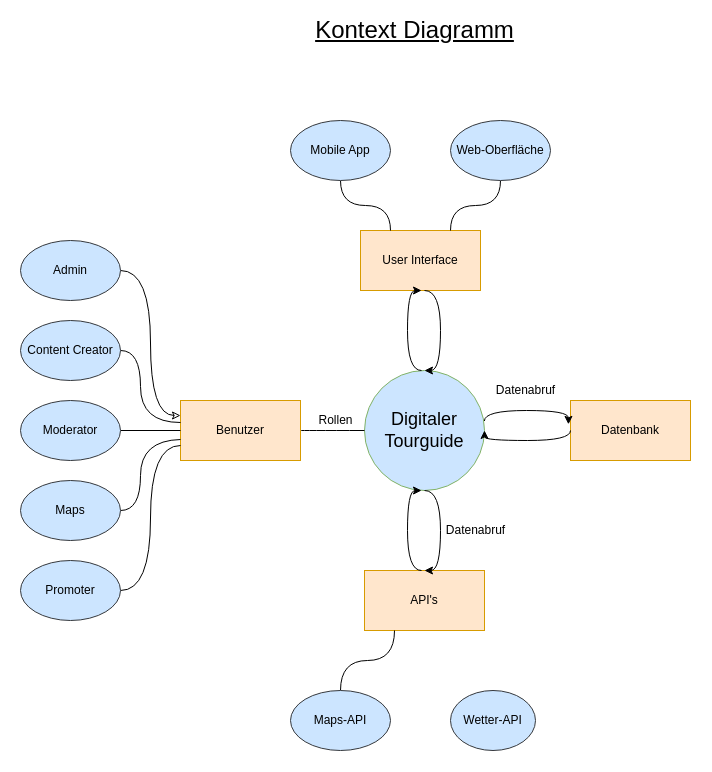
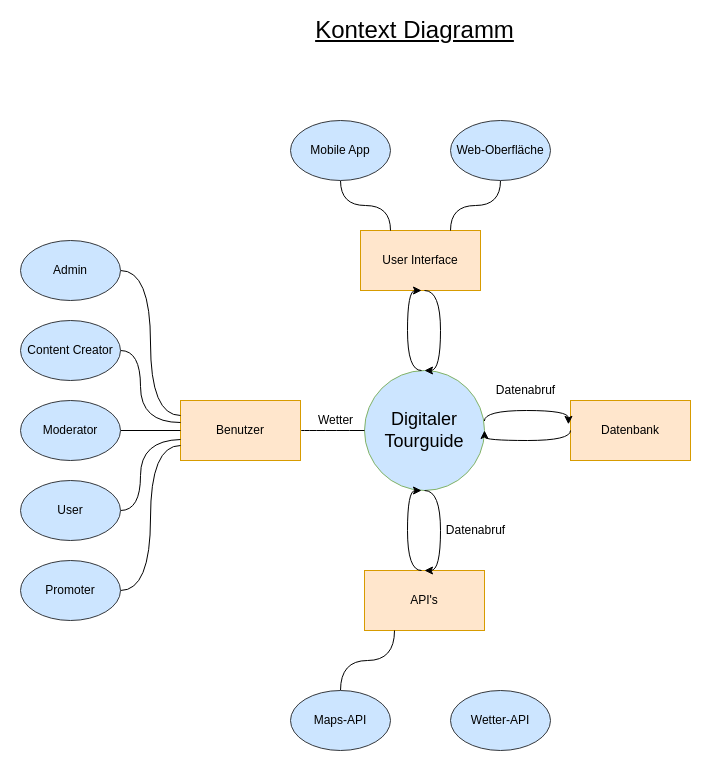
(157, 399) -> (159, 400)
(336, 421) -> (336, 421)
(71, 511) -> (71, 511)
(493, 721) -> (501, 721)
